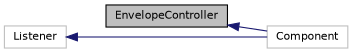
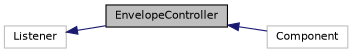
(172, 37) -> (92, 28)
